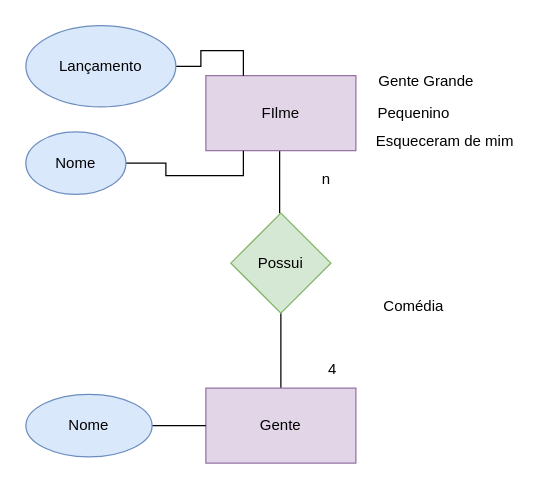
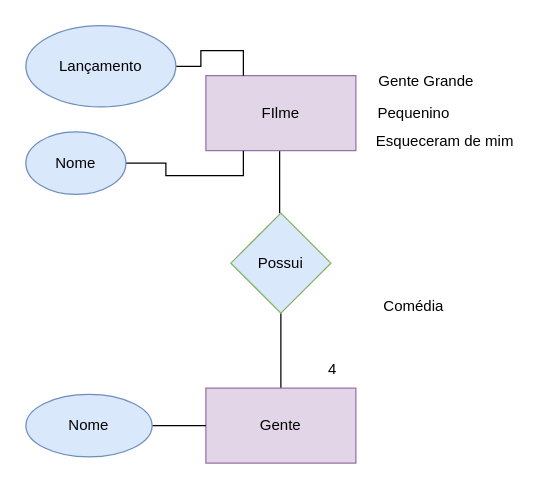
(326, 179) -> none
(281, 263) -> (281, 263)
